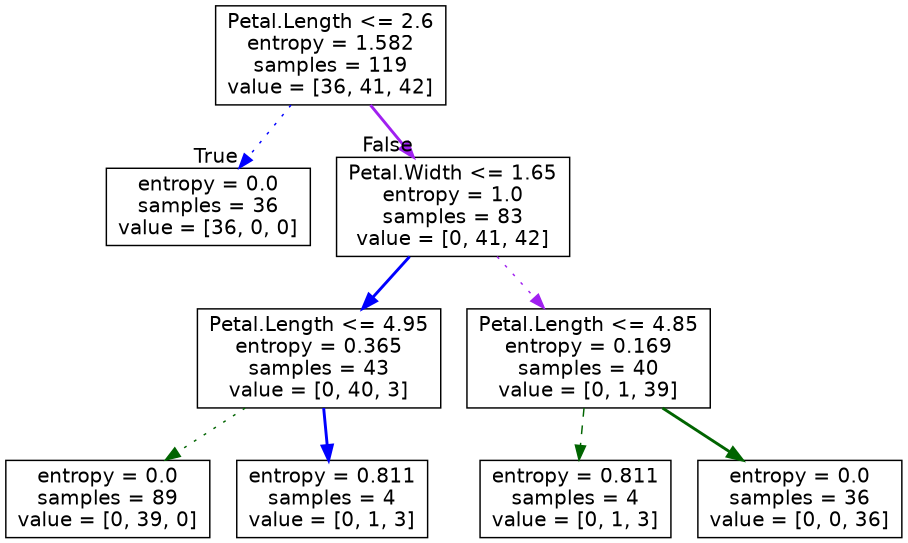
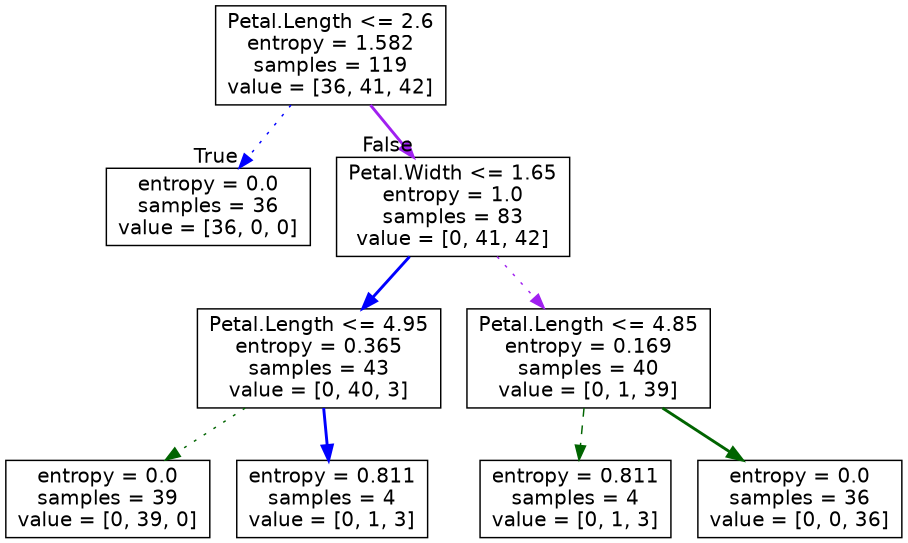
(108, 499) -> (108, 499)
